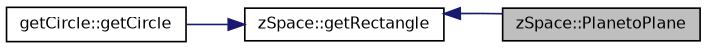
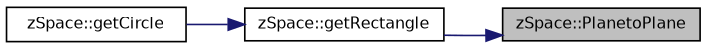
(481, 13) -> (465, 35)
(96, 24) -> (96, 24)
